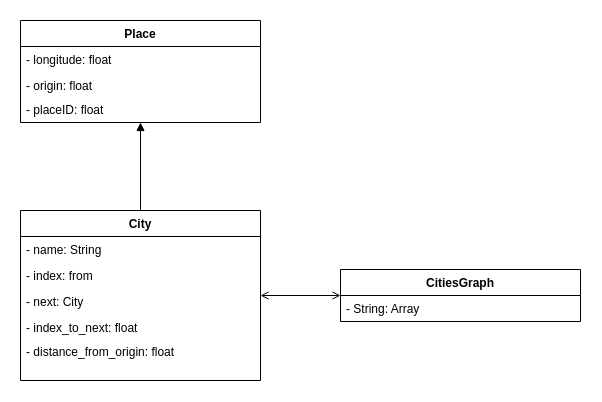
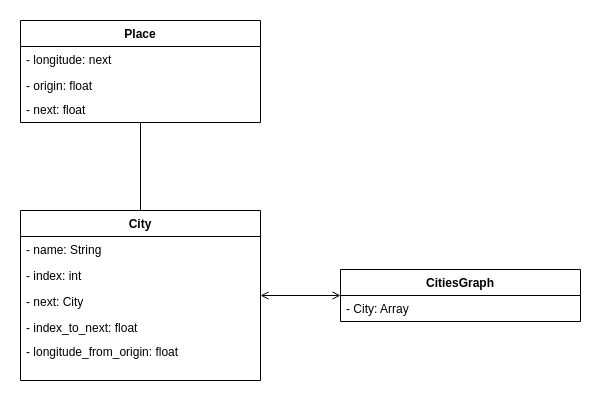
(77, 60) -> (75, 60)
(72, 110) -> (63, 110)
(141, 132) -> (141, 129)
(63, 276) -> (59, 276)
(390, 309) -> (383, 309)
(113, 352) -> (114, 352)
